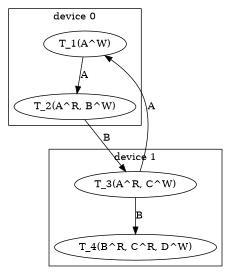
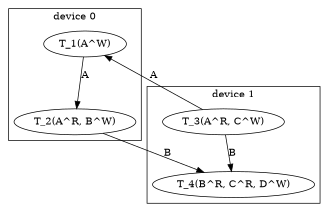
(103, 143) -> (152, 152)
